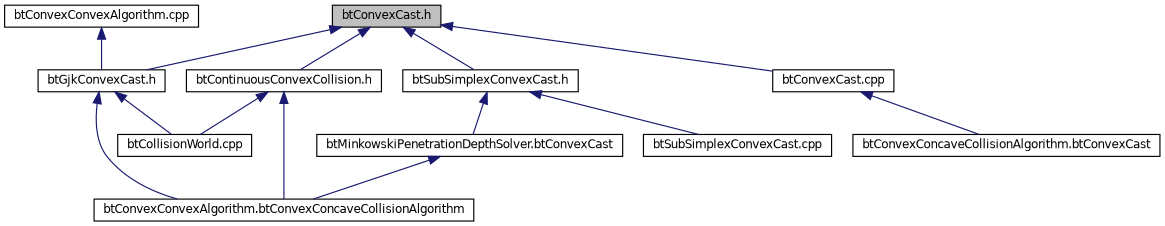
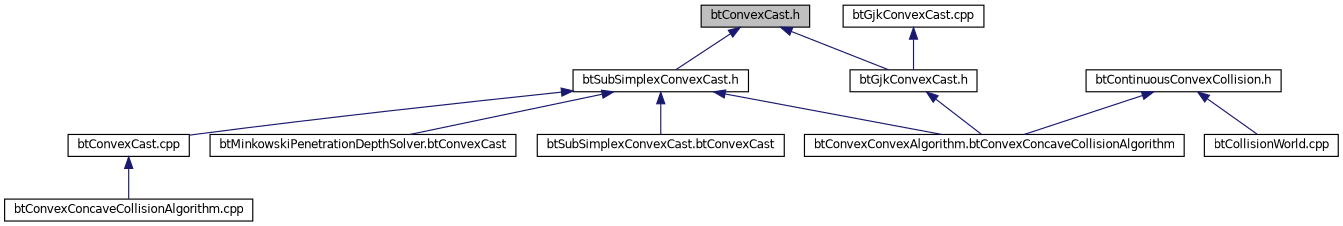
(102, 16) -> (914, 16)
(613, 49) -> (375, 113)
(330, 52) -> none
(148, 117) -> none
(738, 145) -> (661, 145)
(1006, 145) -> (129, 210)
(371, 180) -> (833, 114)
